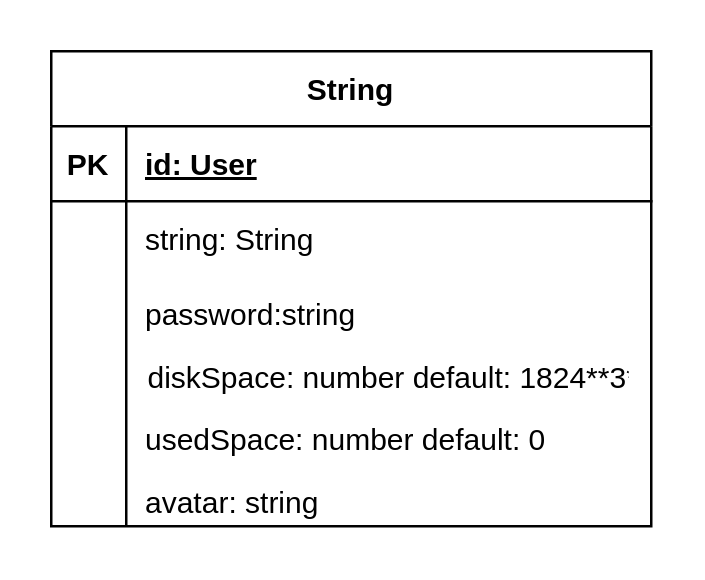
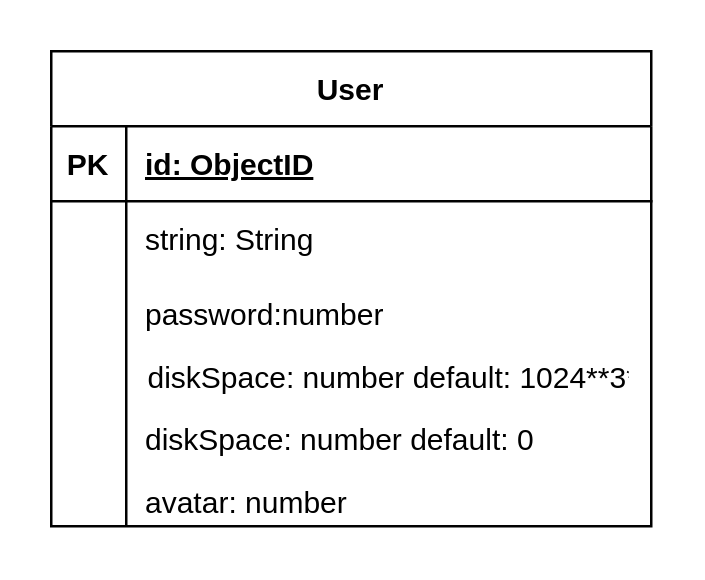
(350, 90) -> (350, 90)
(201, 165) -> (234, 165)
(263, 315) -> (267, 315)
(439, 378) -> (439, 378)
(357, 440) -> (353, 440)
(251, 503) -> (255, 503)
